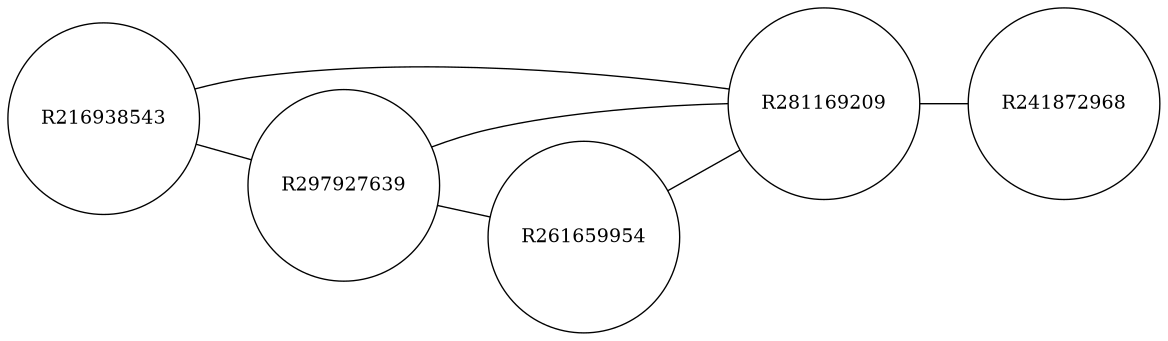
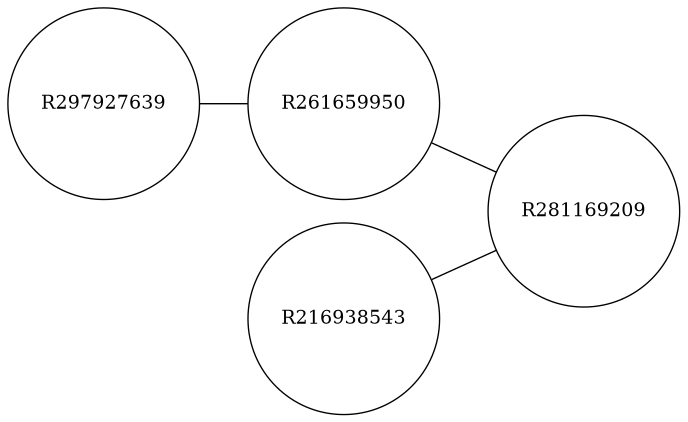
(1064, 104) -> none
(578, 114) -> none
(224, 152) -> none
(584, 237) -> (344, 104)
